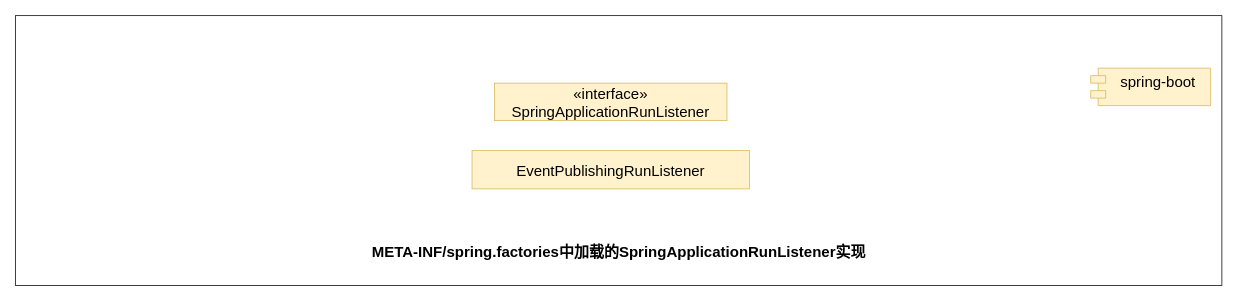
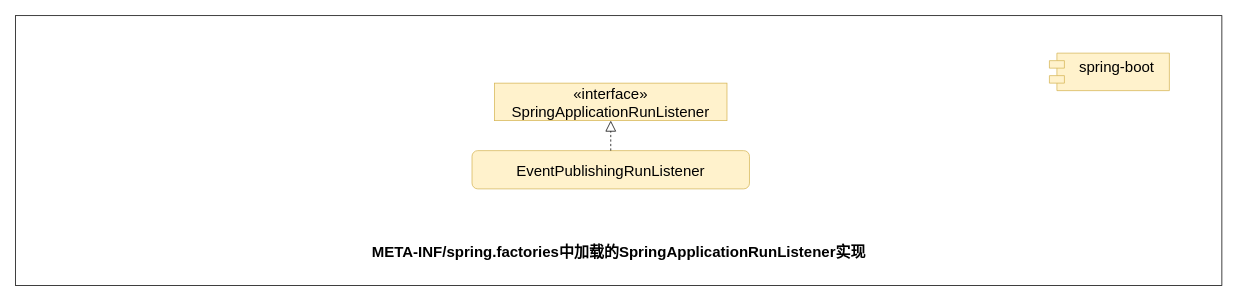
(1151, 87) -> (1110, 72)
none -> (611, 141)
(611, 170) -> (611, 170)
